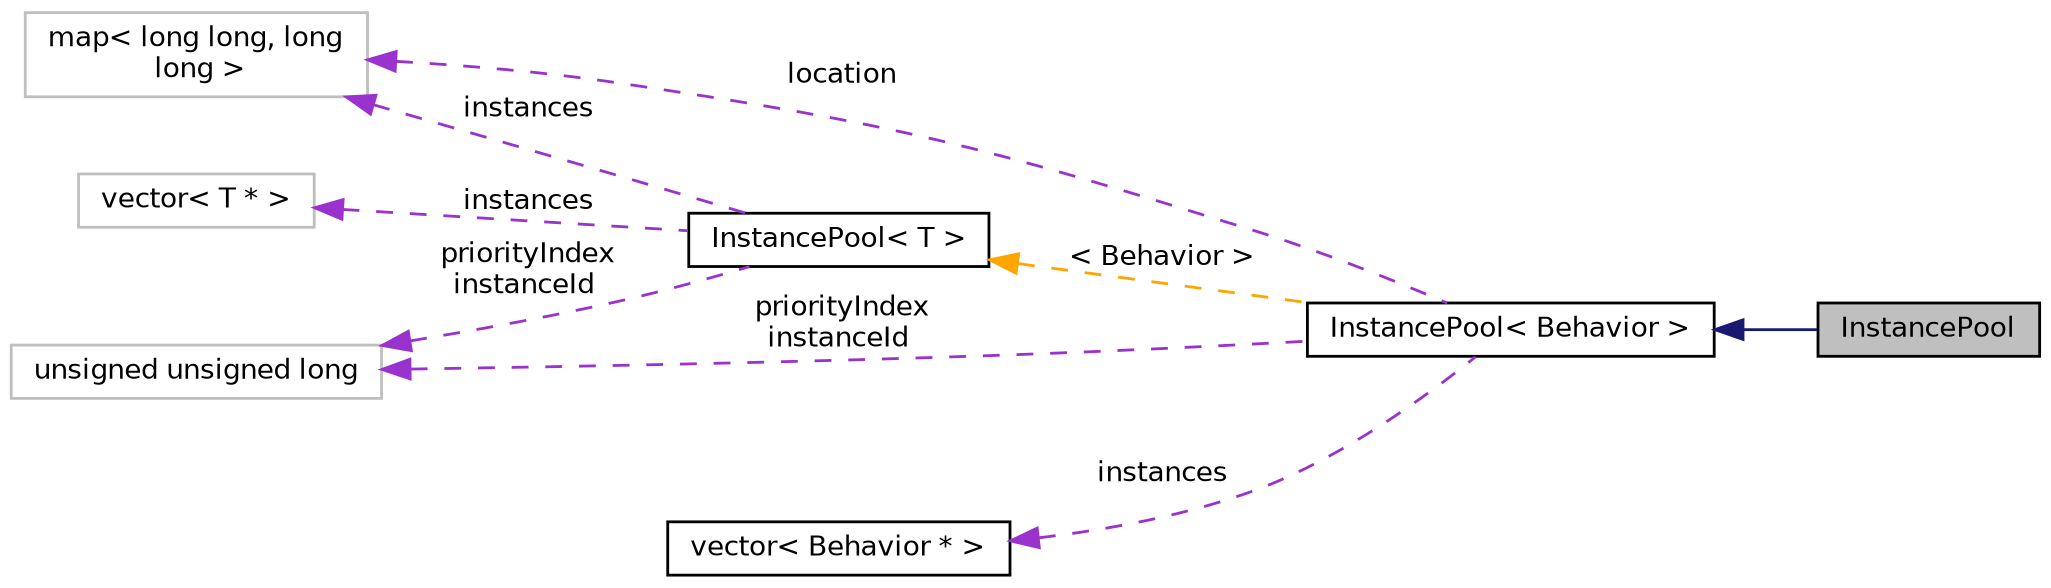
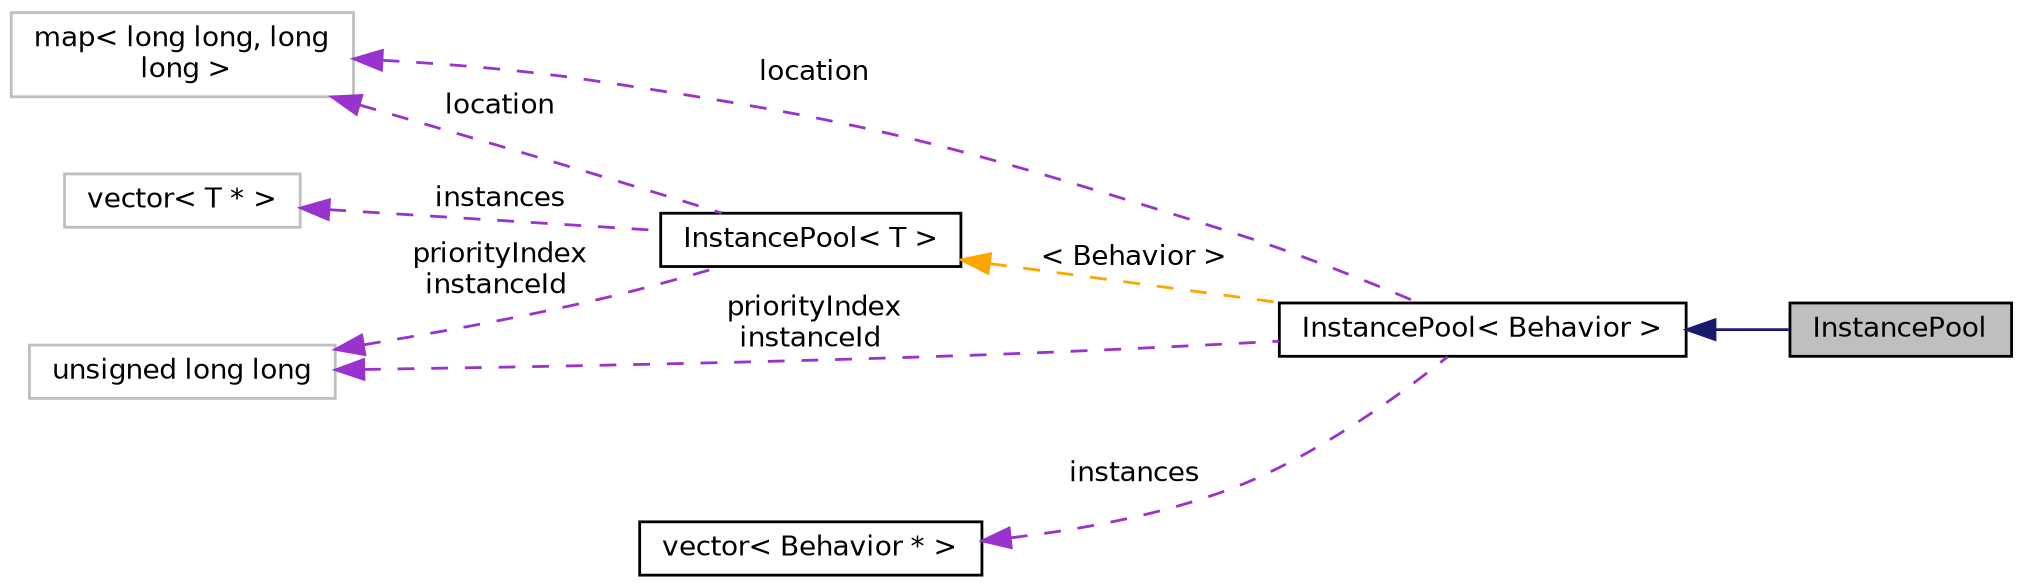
(525, 109) -> (497, 107)
(196, 372) -> (182, 372)
